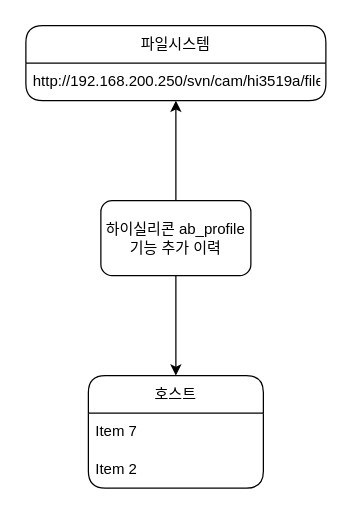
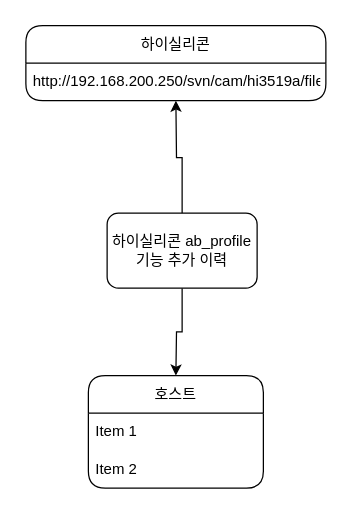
(176, 44) -> (176, 44)
(176, 238) -> (182, 251)
(119, 432) -> (119, 432)
